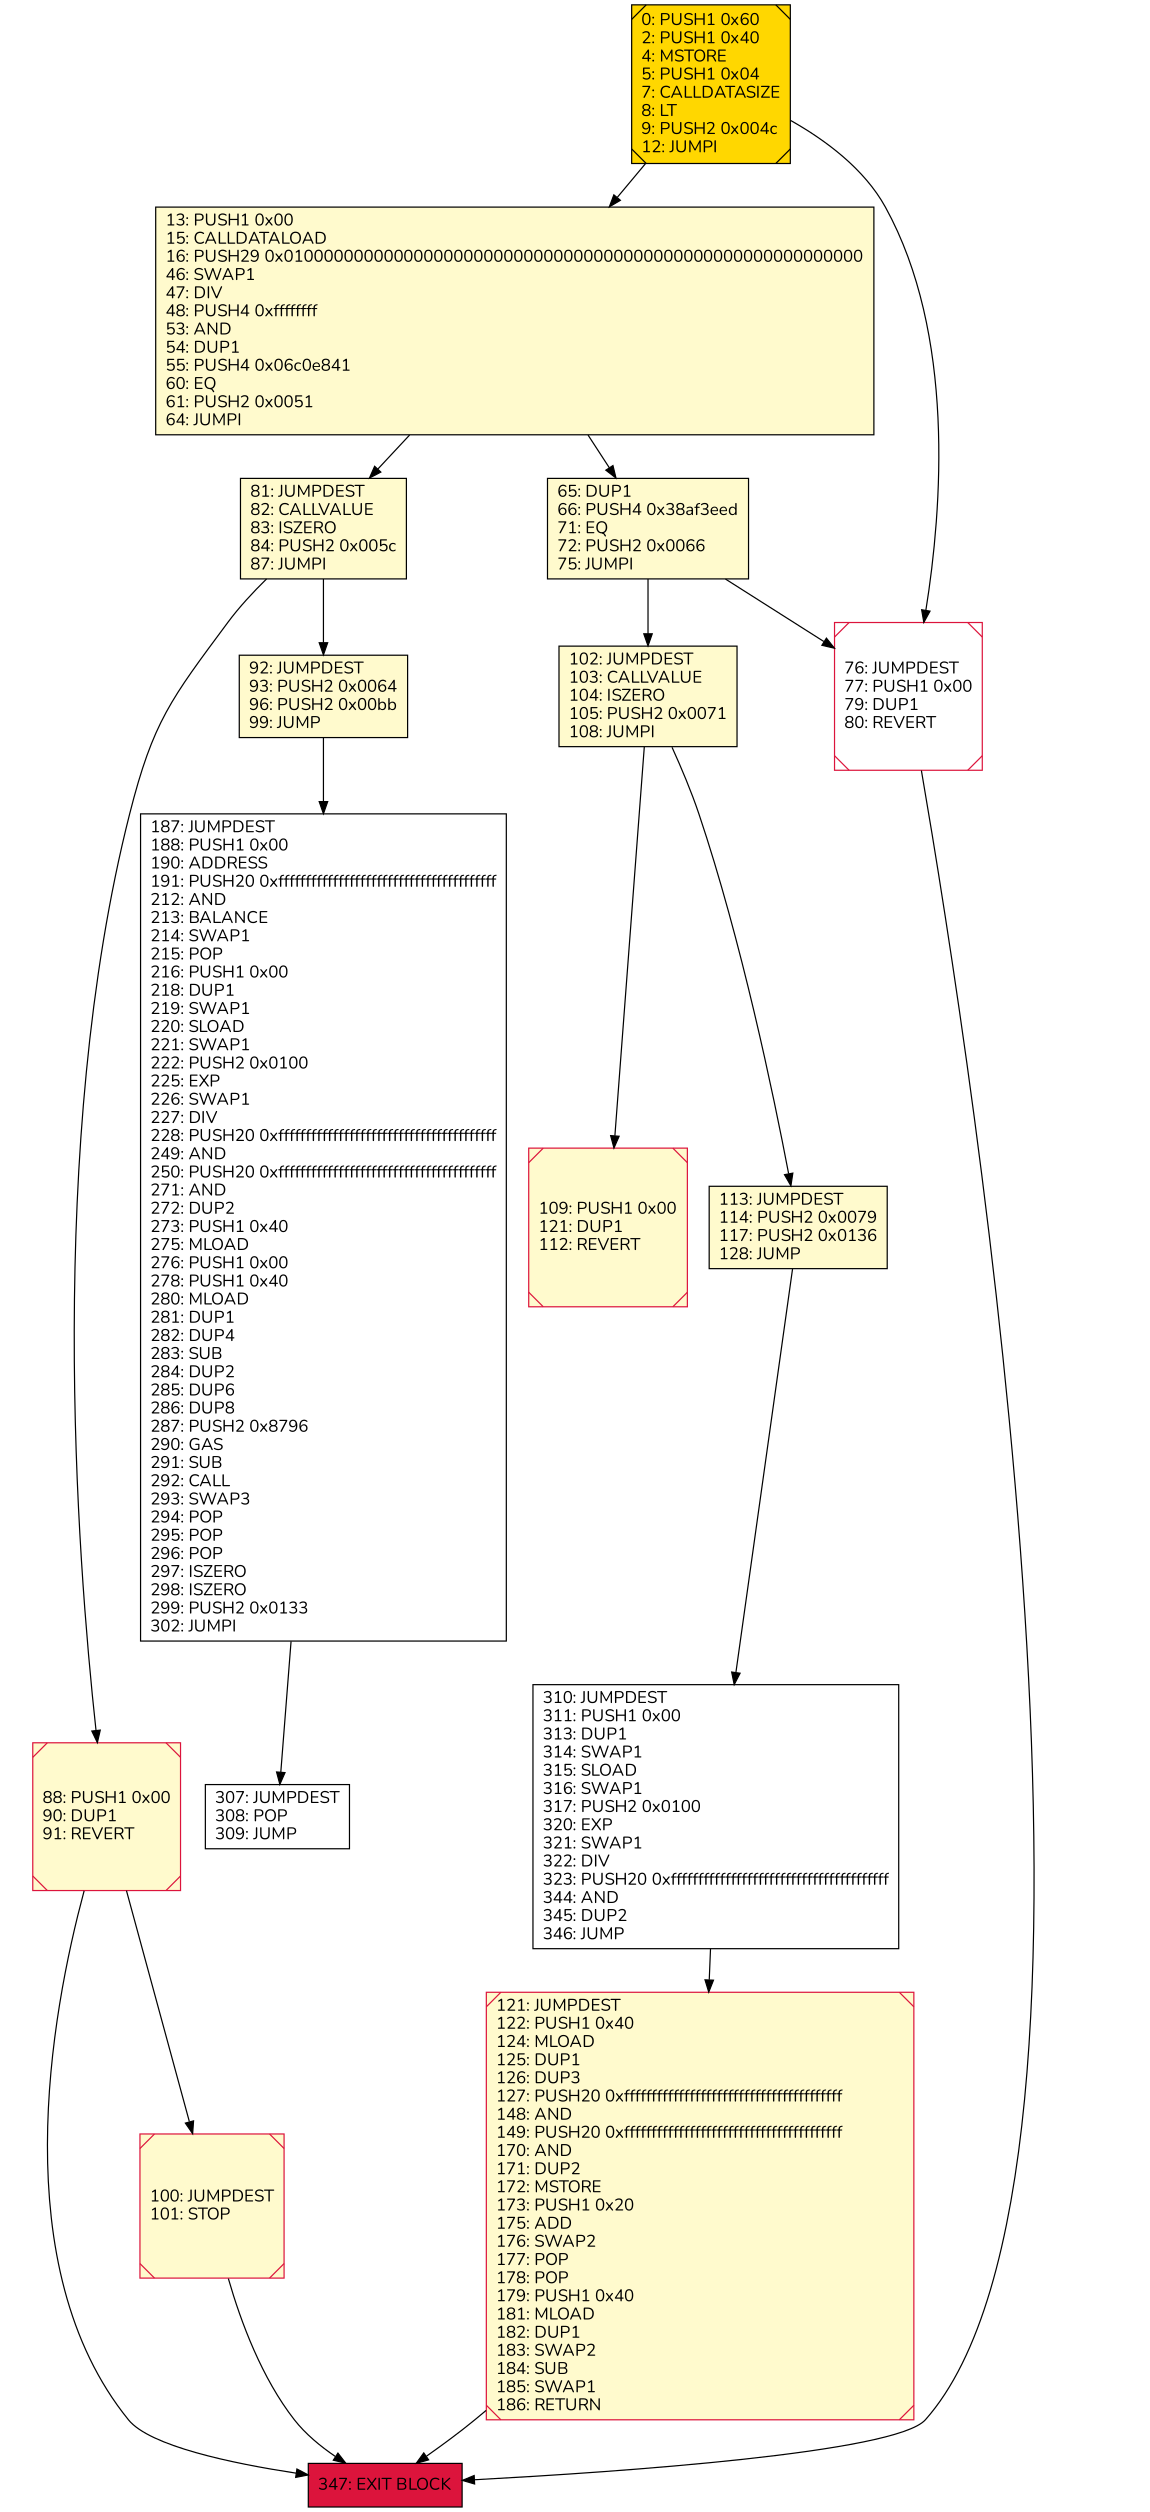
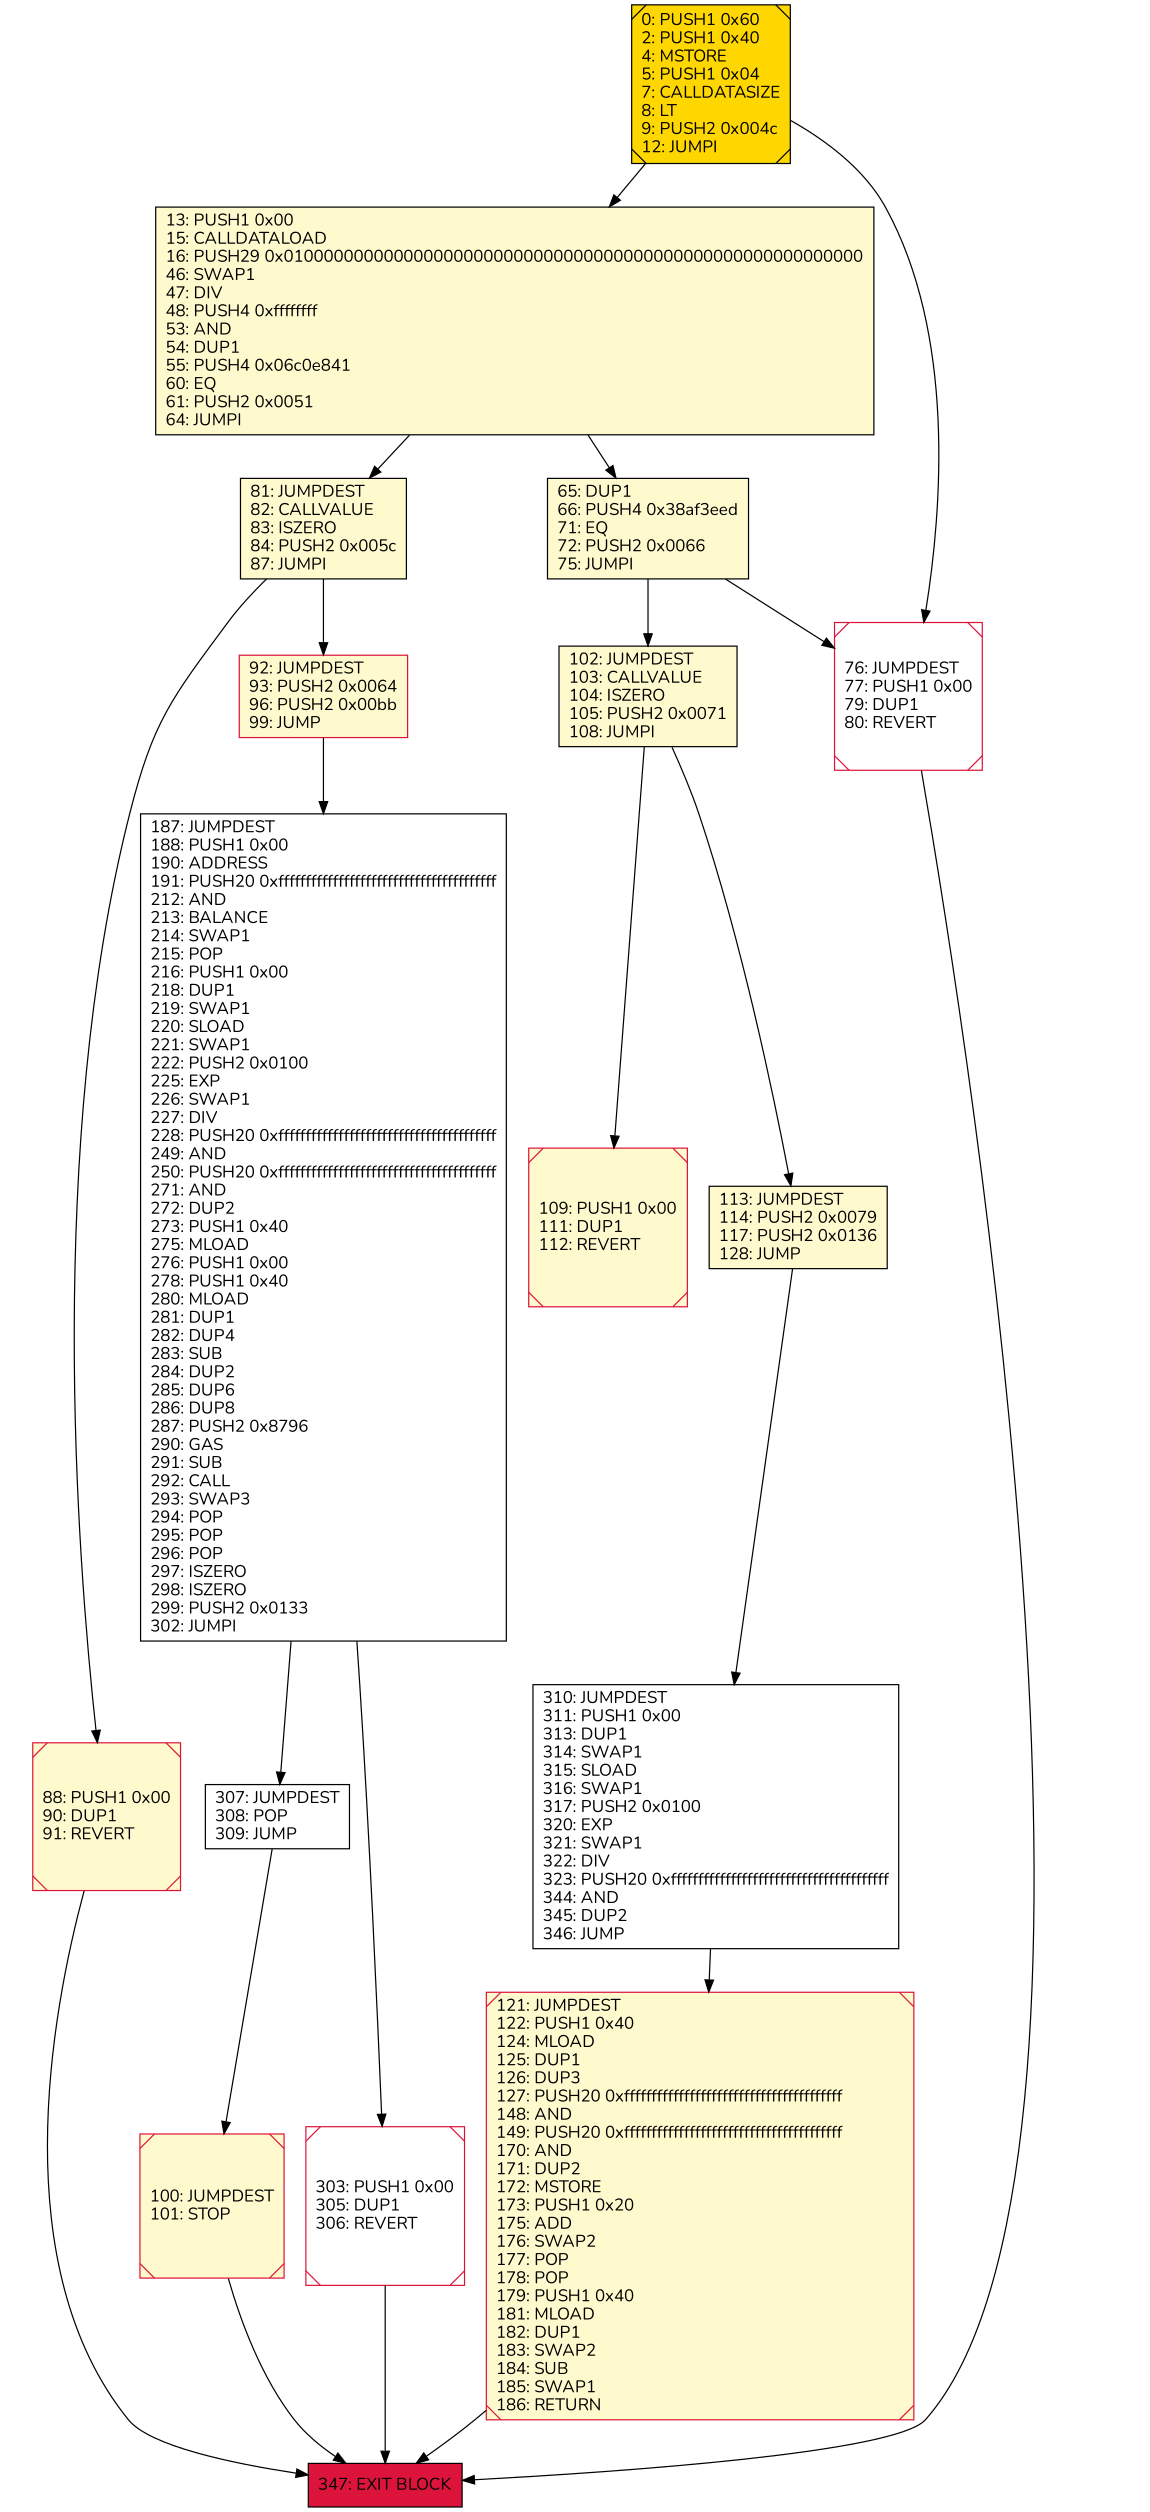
(323, 696) -> (323, 696)
(608, 1227) -> (608, 1227)
(158, 2006) -> (249, 1985)
none -> (385, 2206)
